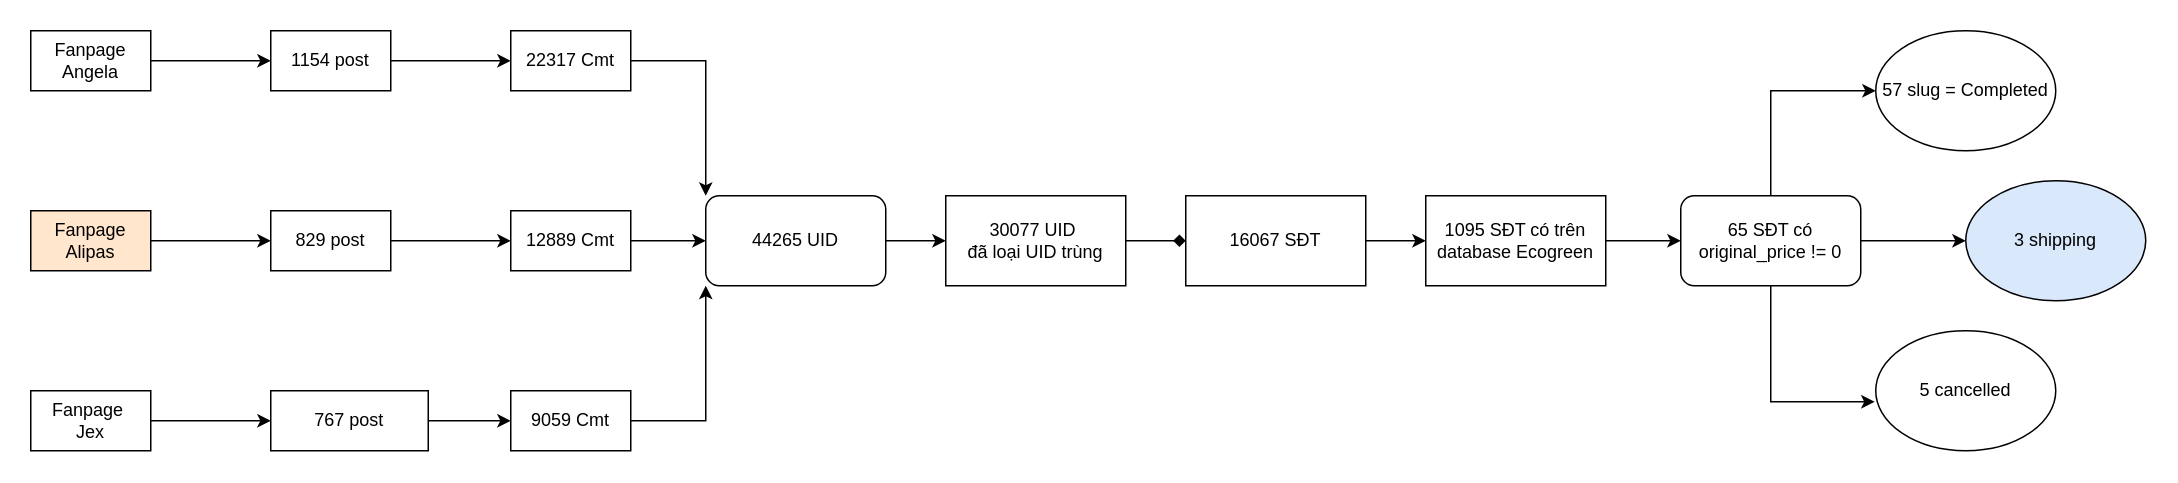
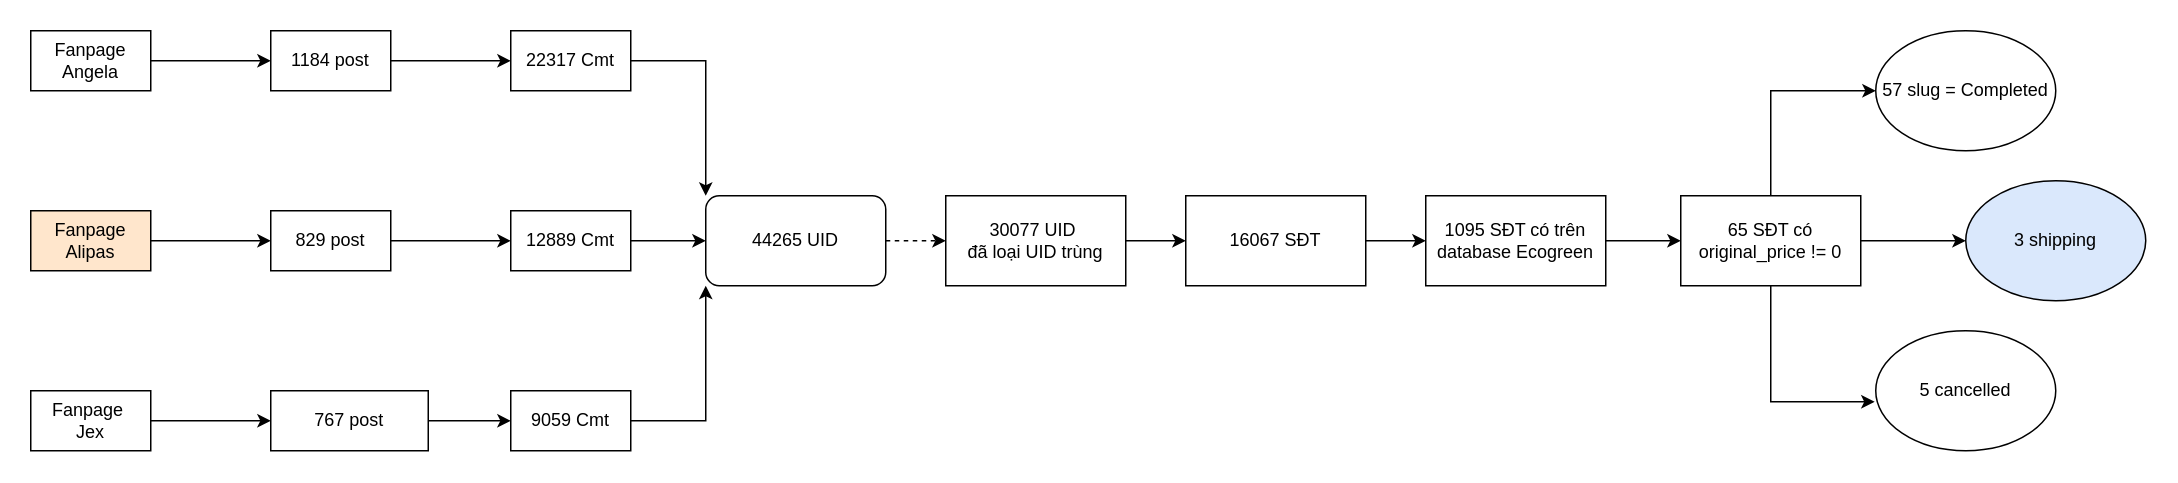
(331, 61) -> (331, 61)
(910, 241) -> (910, 241)
(1173, 241) -> (1174, 241)
(1771, 241) -> (1771, 241)
